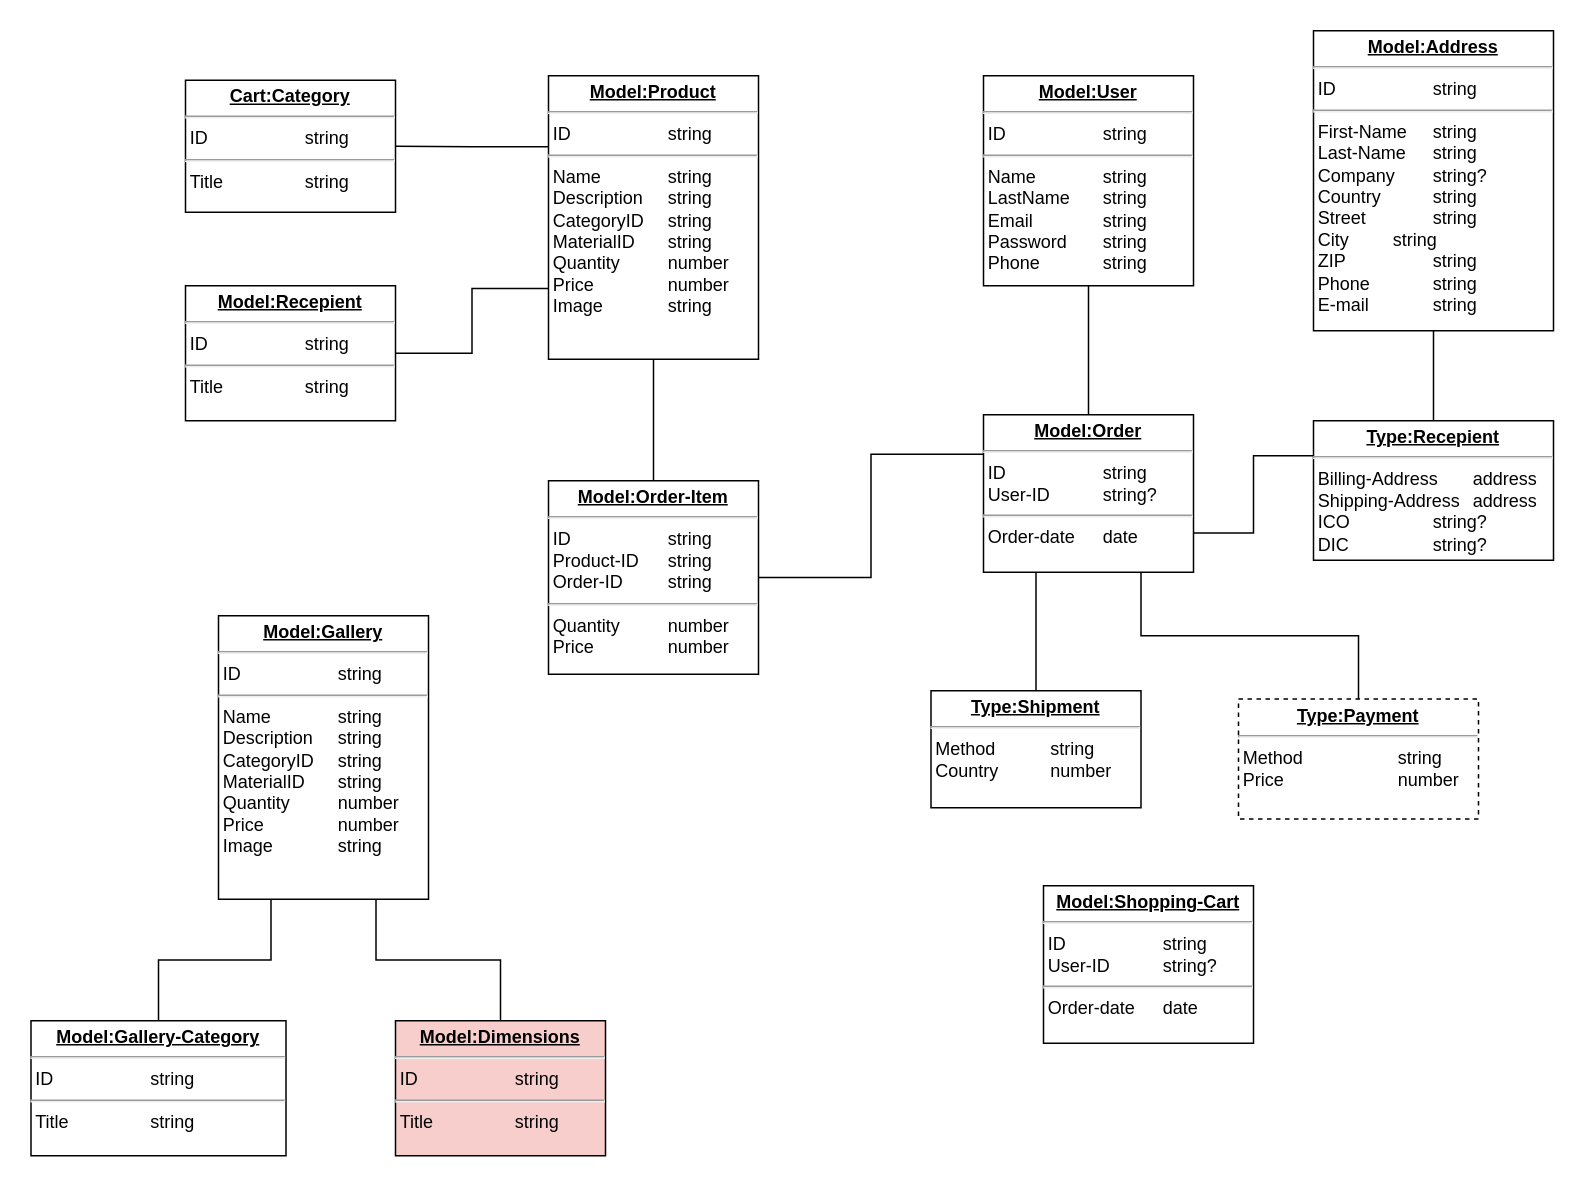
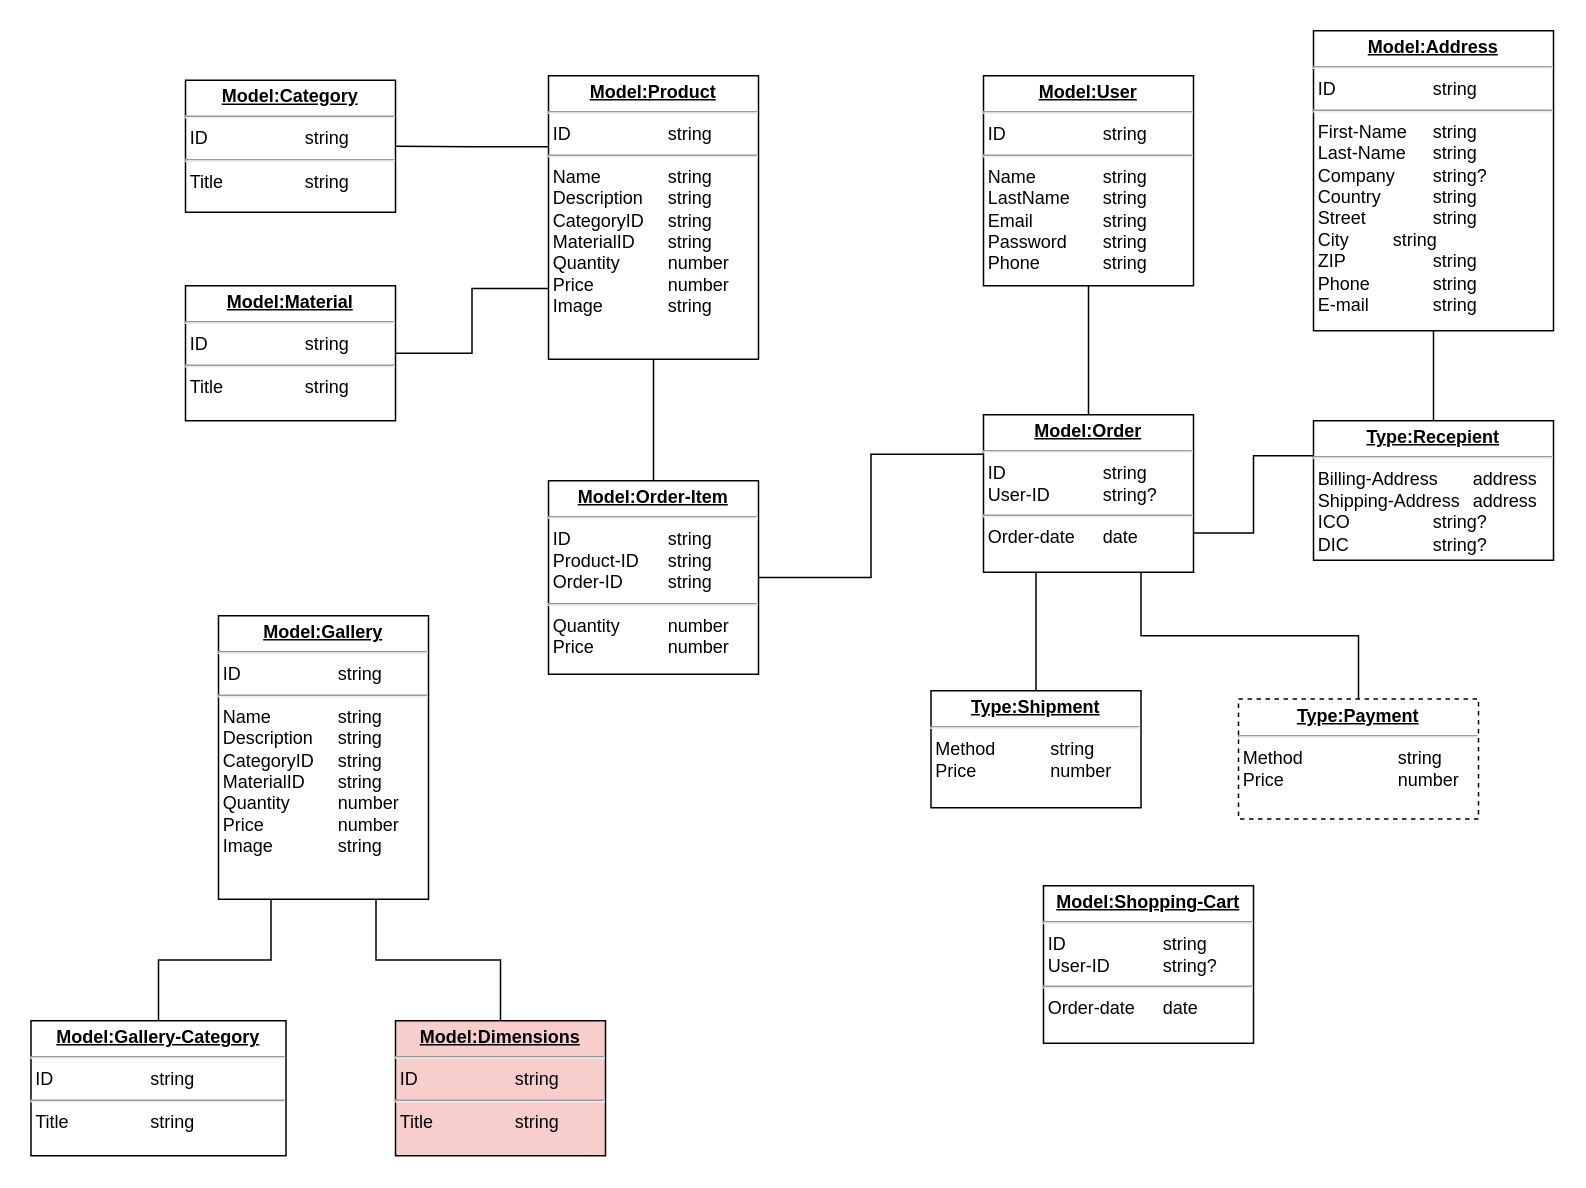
(248, 113) -> (251, 113)
(254, 318) -> (246, 318)
(1006, 723) -> (999, 723)
